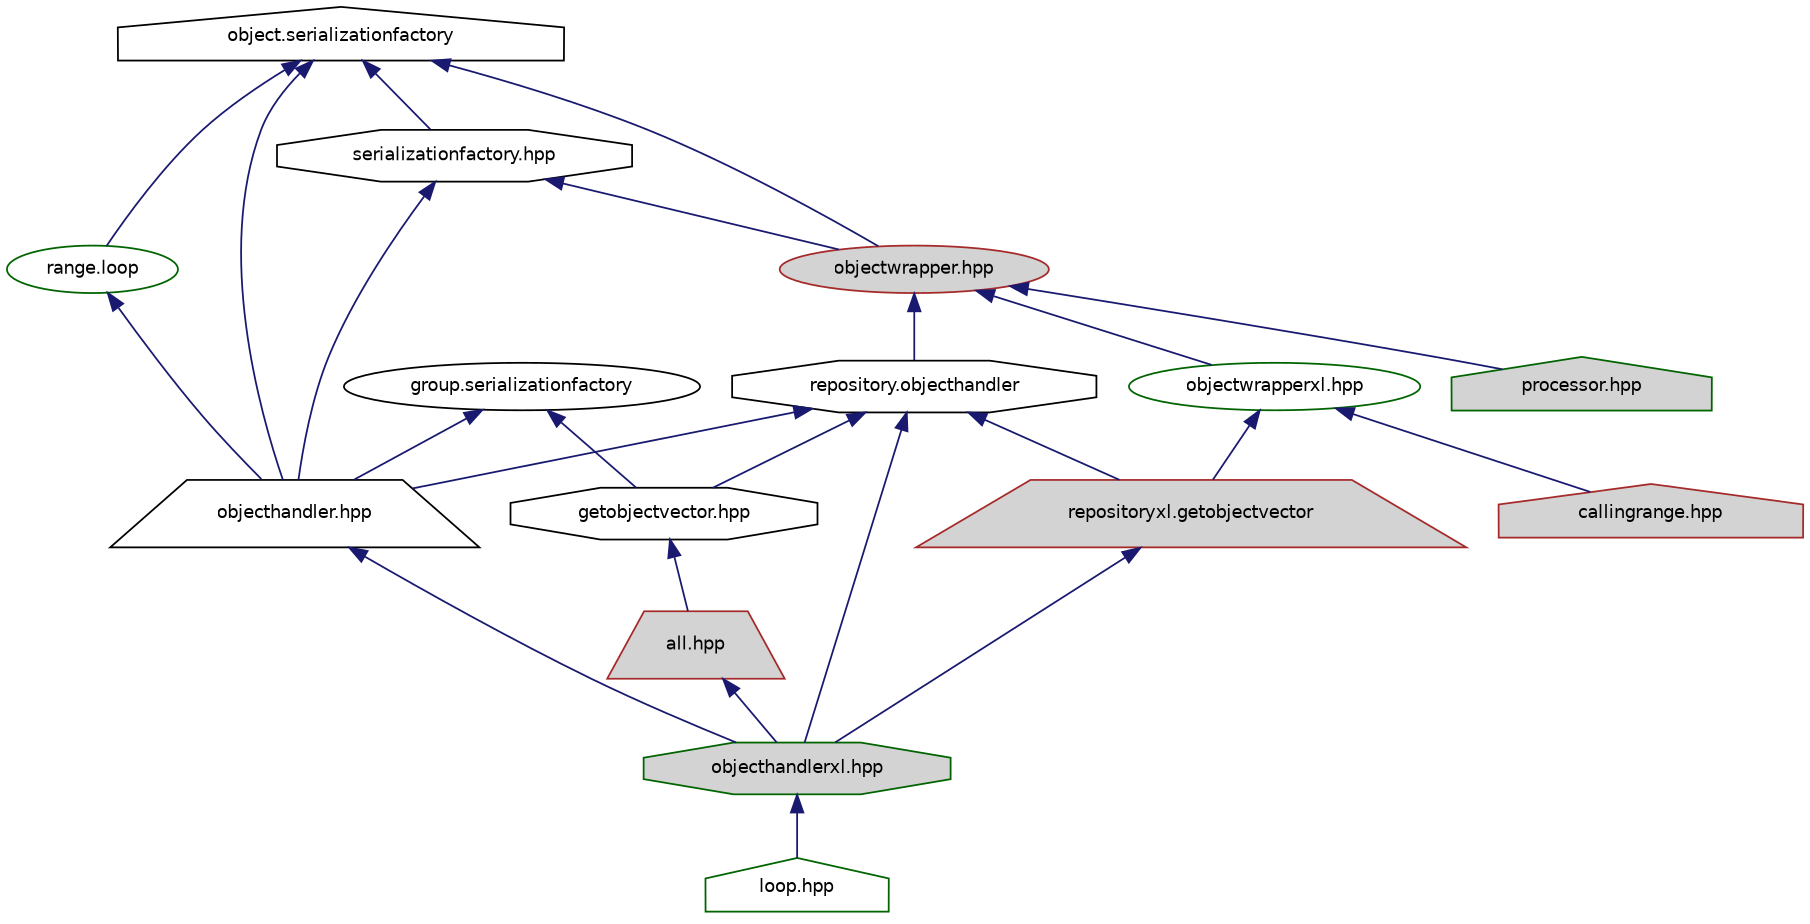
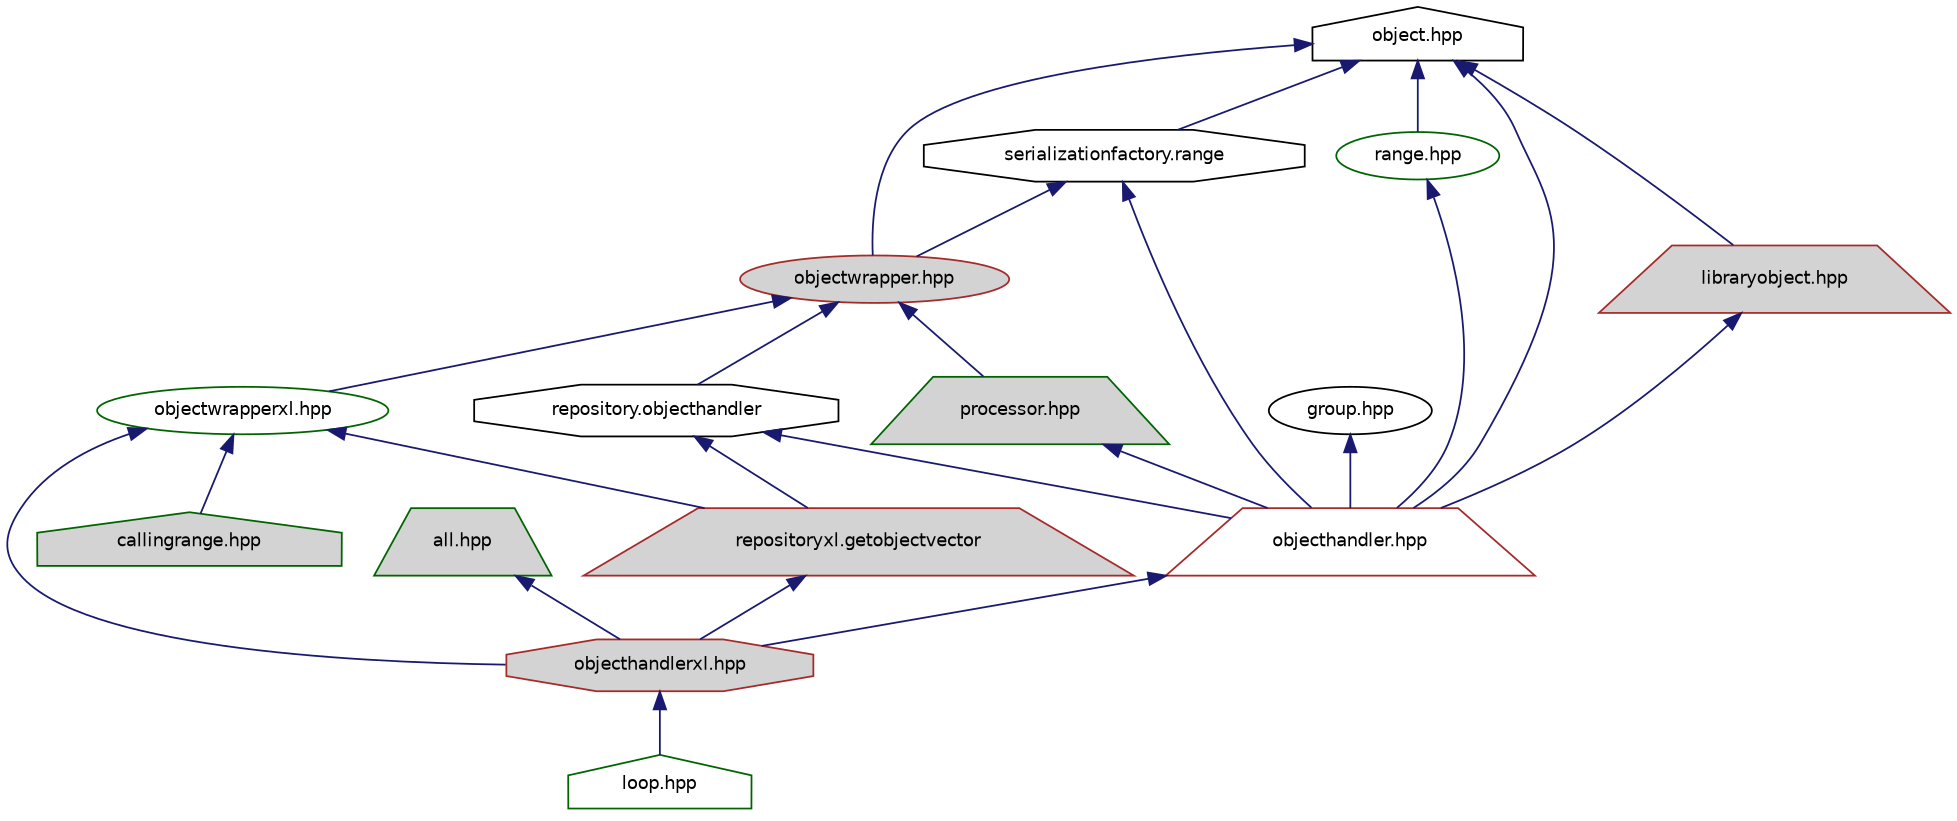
(341, 37) -> (1418, 37)
(455, 156) -> (1114, 156)
(92, 269) -> (1418, 156)
none -> (1775, 279)
(522, 387) -> (1350, 411)
(1582, 387) -> (1020, 411)
none -> (1194, 480)
(295, 514) -> (1350, 542)
(664, 514) -> none
(1651, 514) -> (189, 542)
(853, 586) -> (153, 633)
(696, 645) -> (463, 542)
(797, 768) -> (660, 665)
